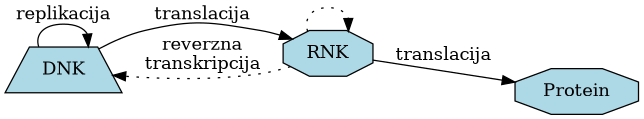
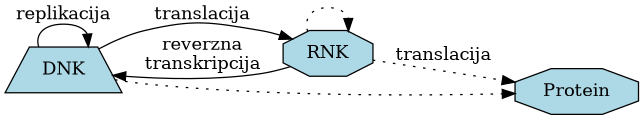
(437, 70) -> (437, 70)
(209, 78) -> (209, 78)
none -> (308, 94)
